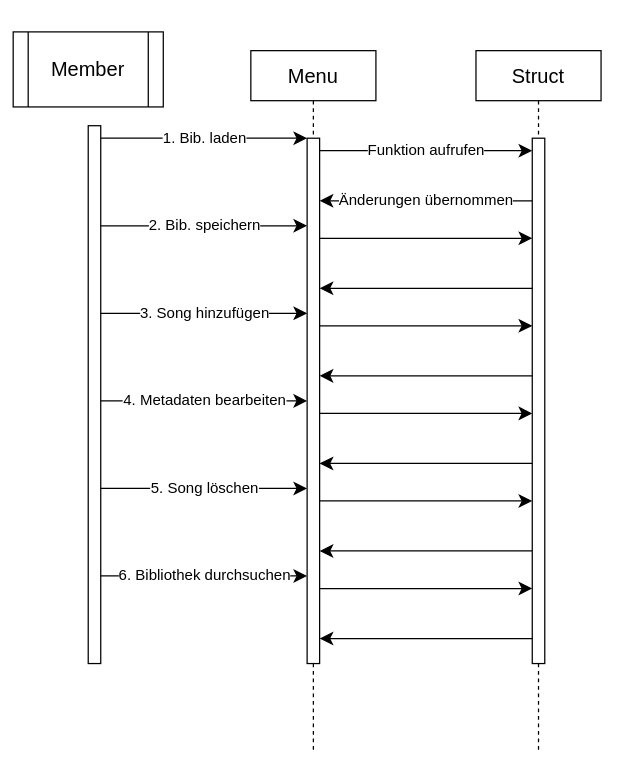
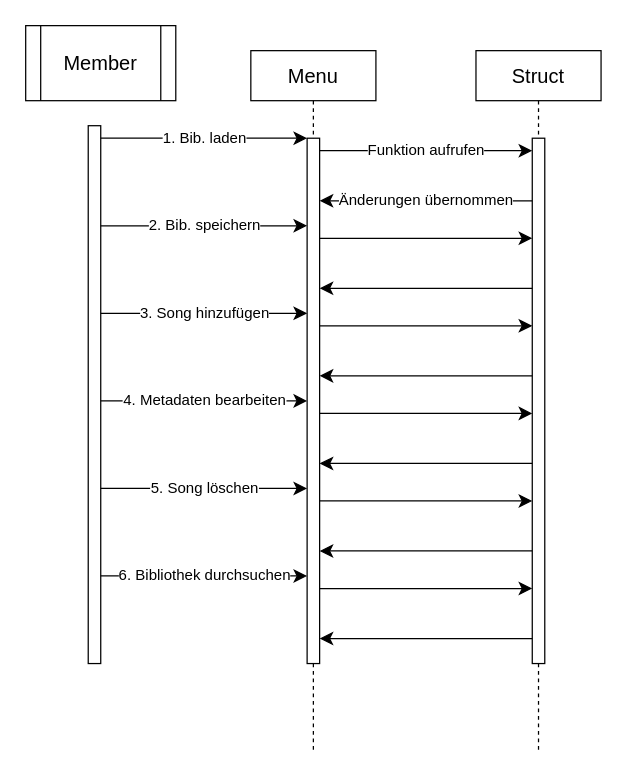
(88, 69) -> (101, 63)
